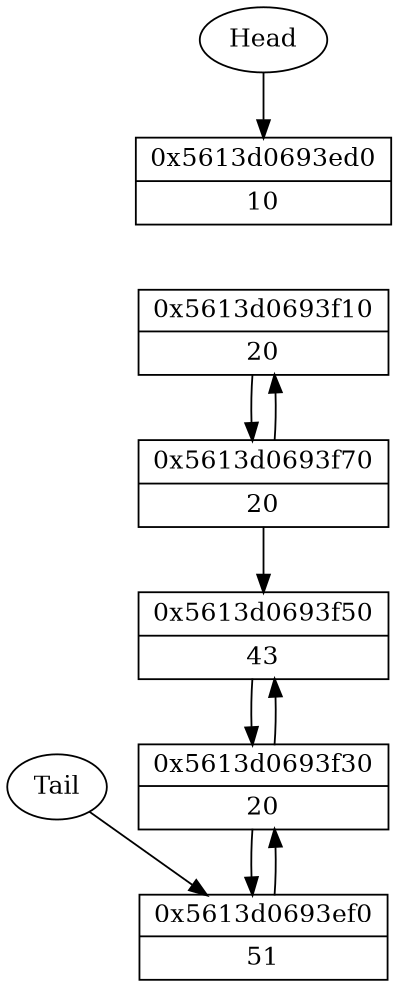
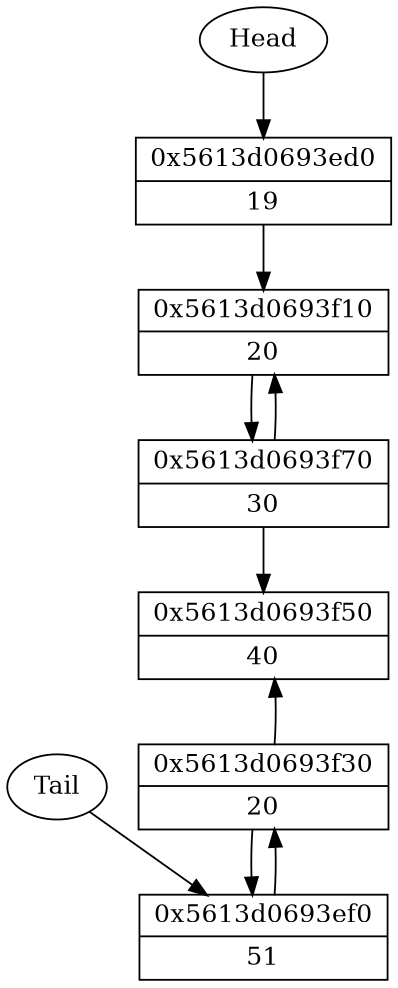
(264, 202) -> (264, 202)
none -> (264, 248)
(264, 504) -> (264, 504)
(264, 657) -> (264, 657)
(251, 703) -> none
